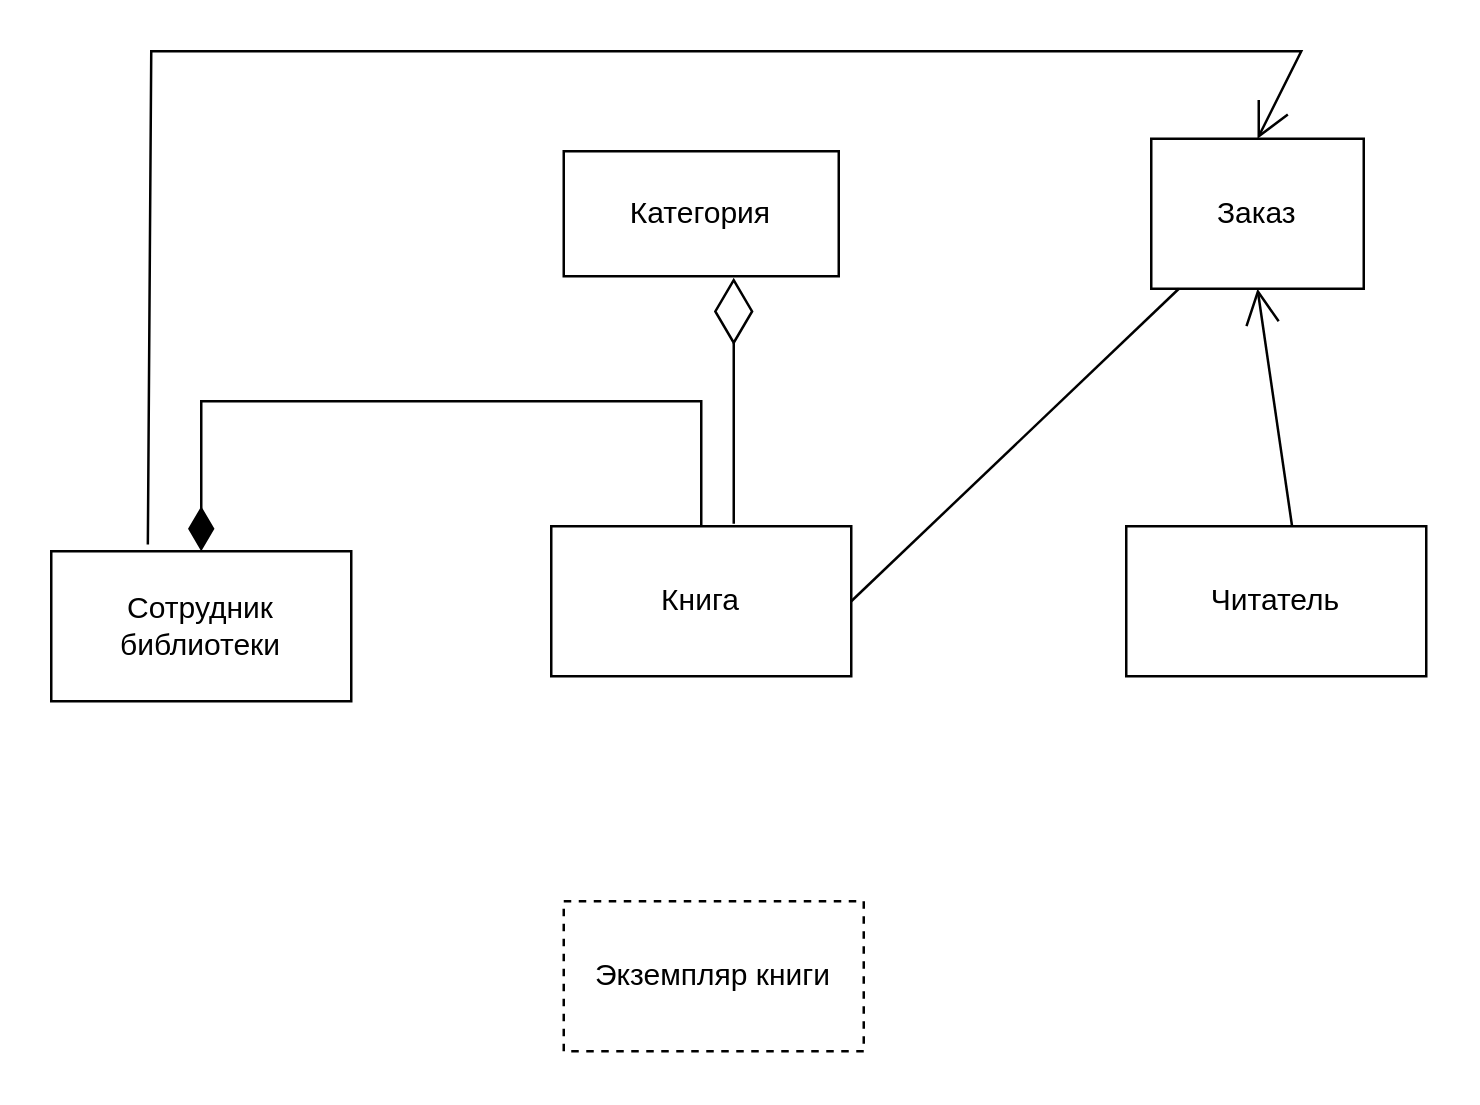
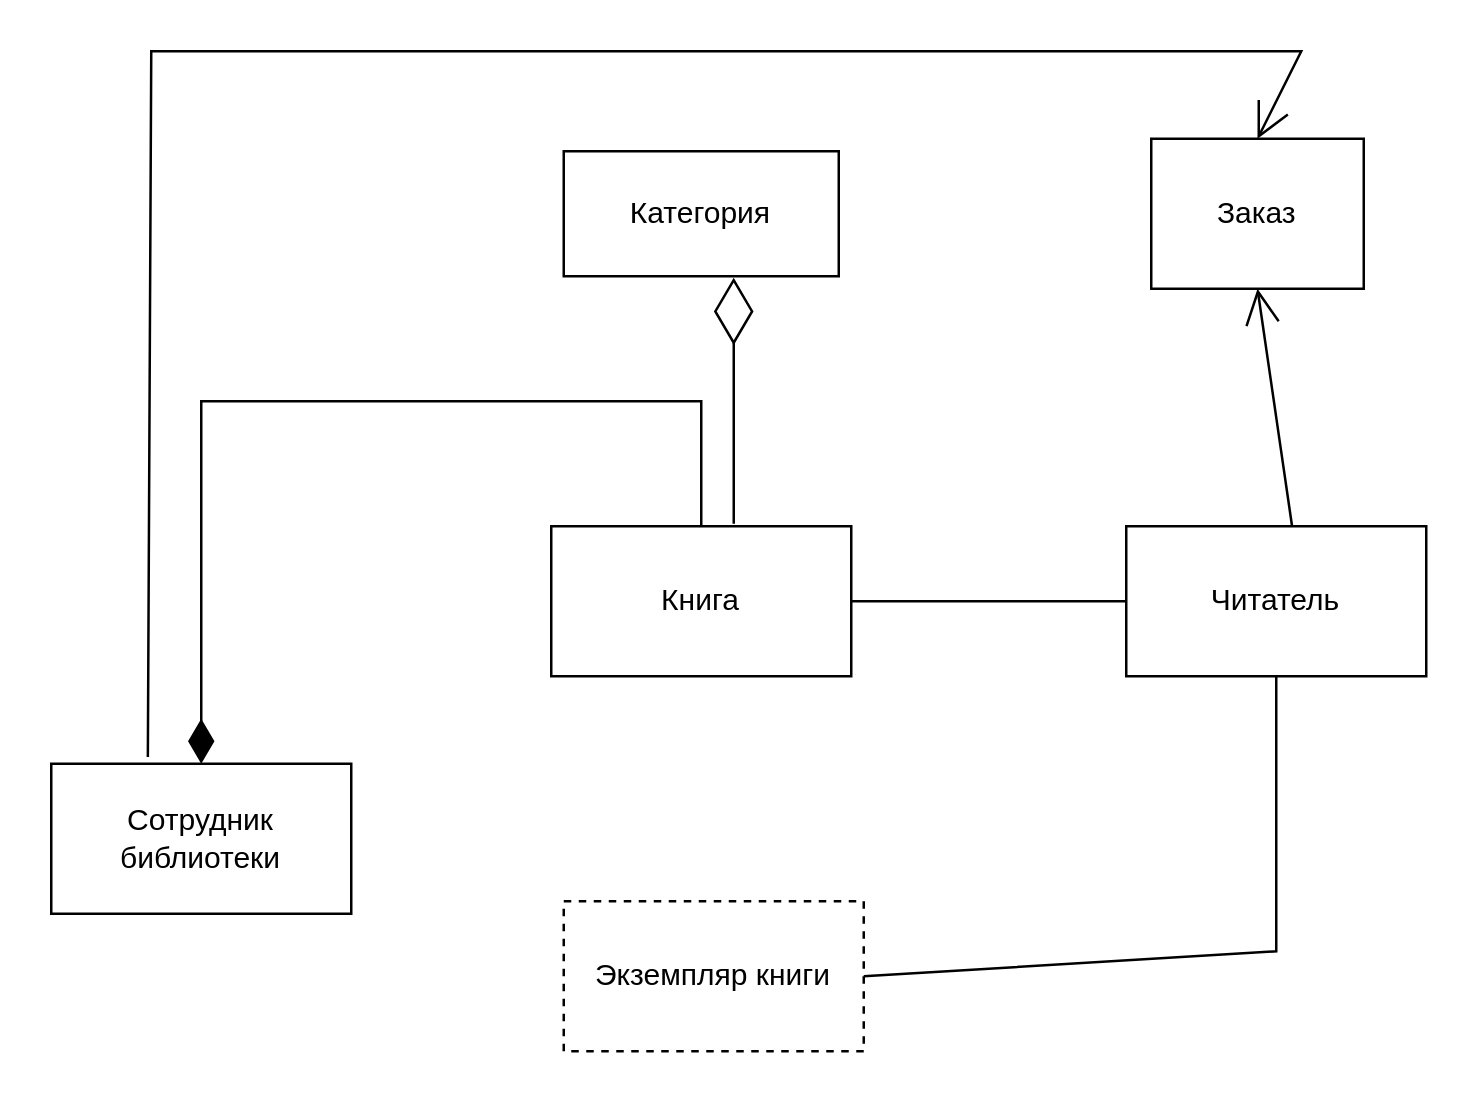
(1015, 445) -> (988, 601)
(201, 626) -> (201, 839)
none -> (1207, 955)
